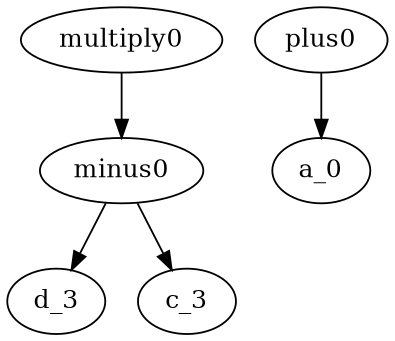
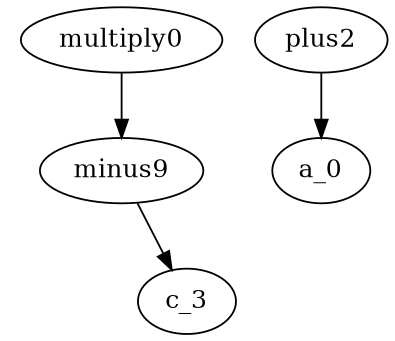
(321, 40) -> (321, 40)
(122, 171) -> (122, 171)
(56, 301) -> none
